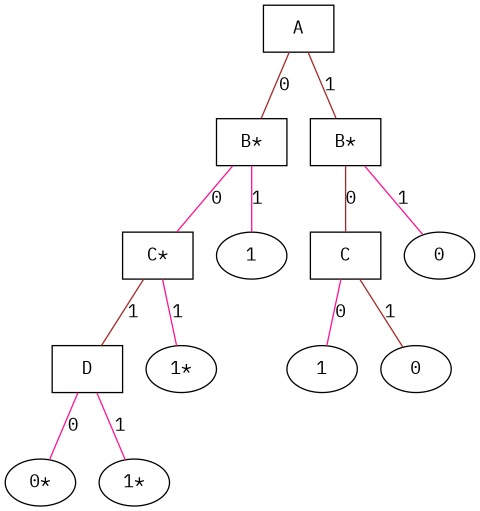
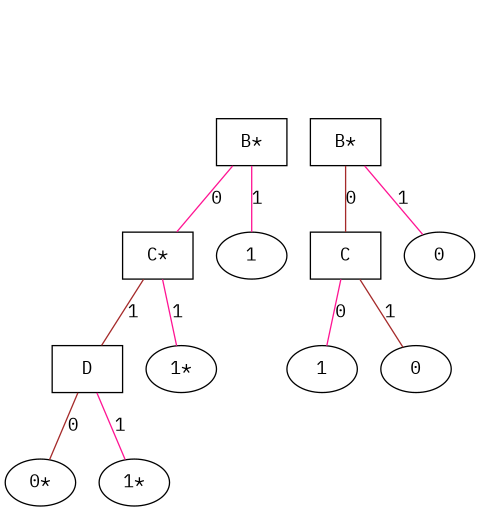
(299, 29) -> none
(64, 426) -> (64, 426)
